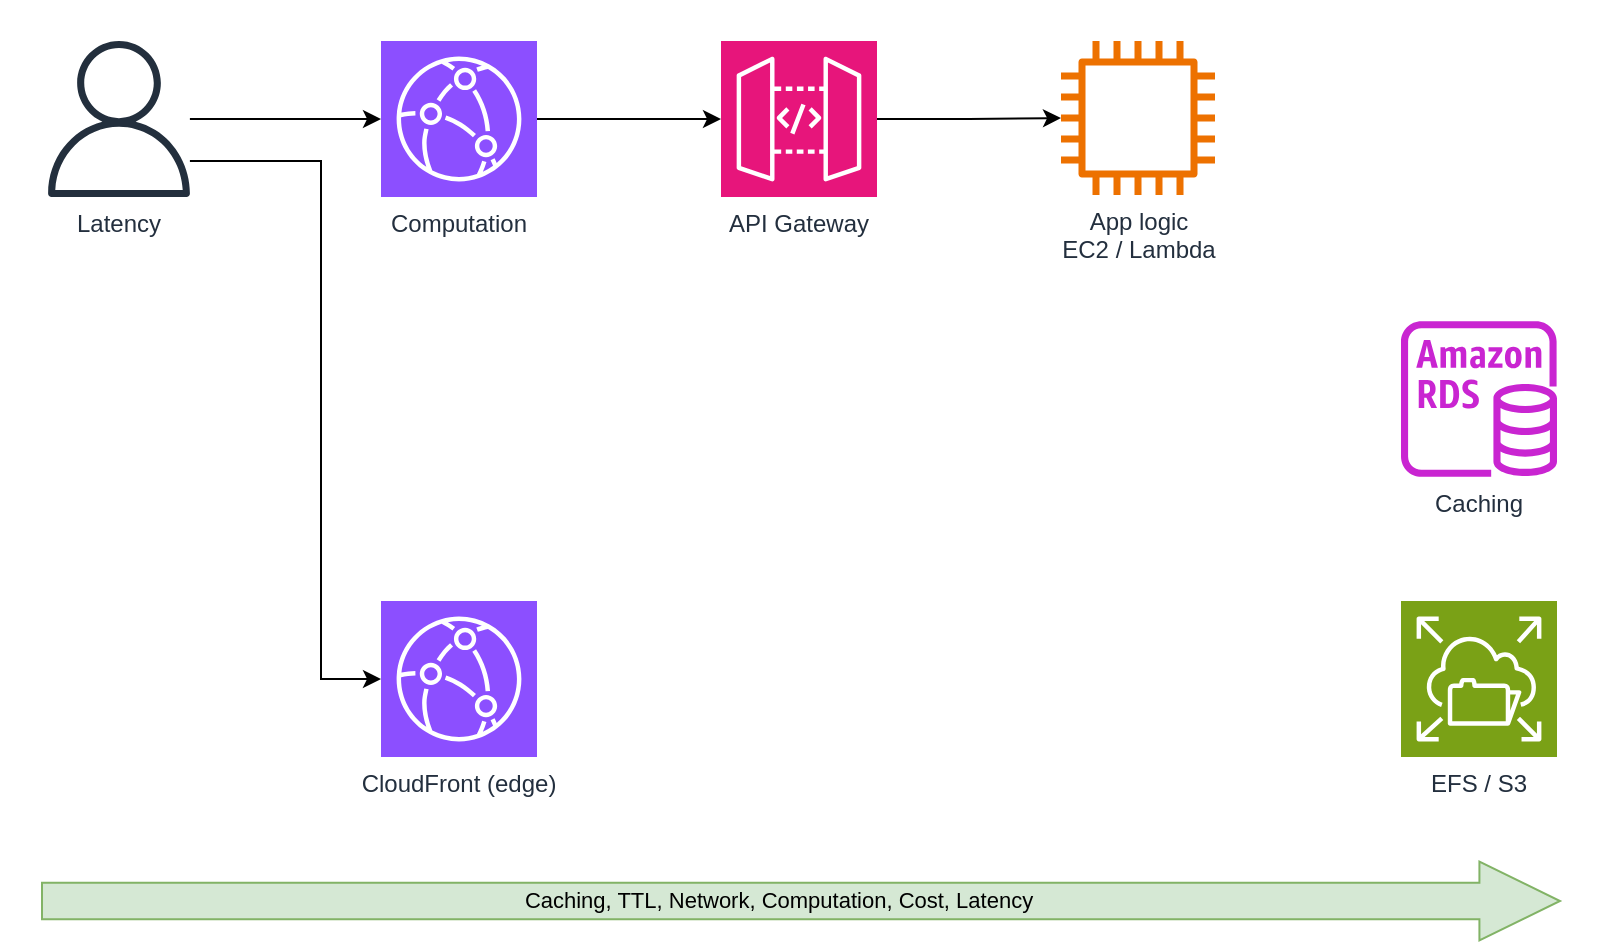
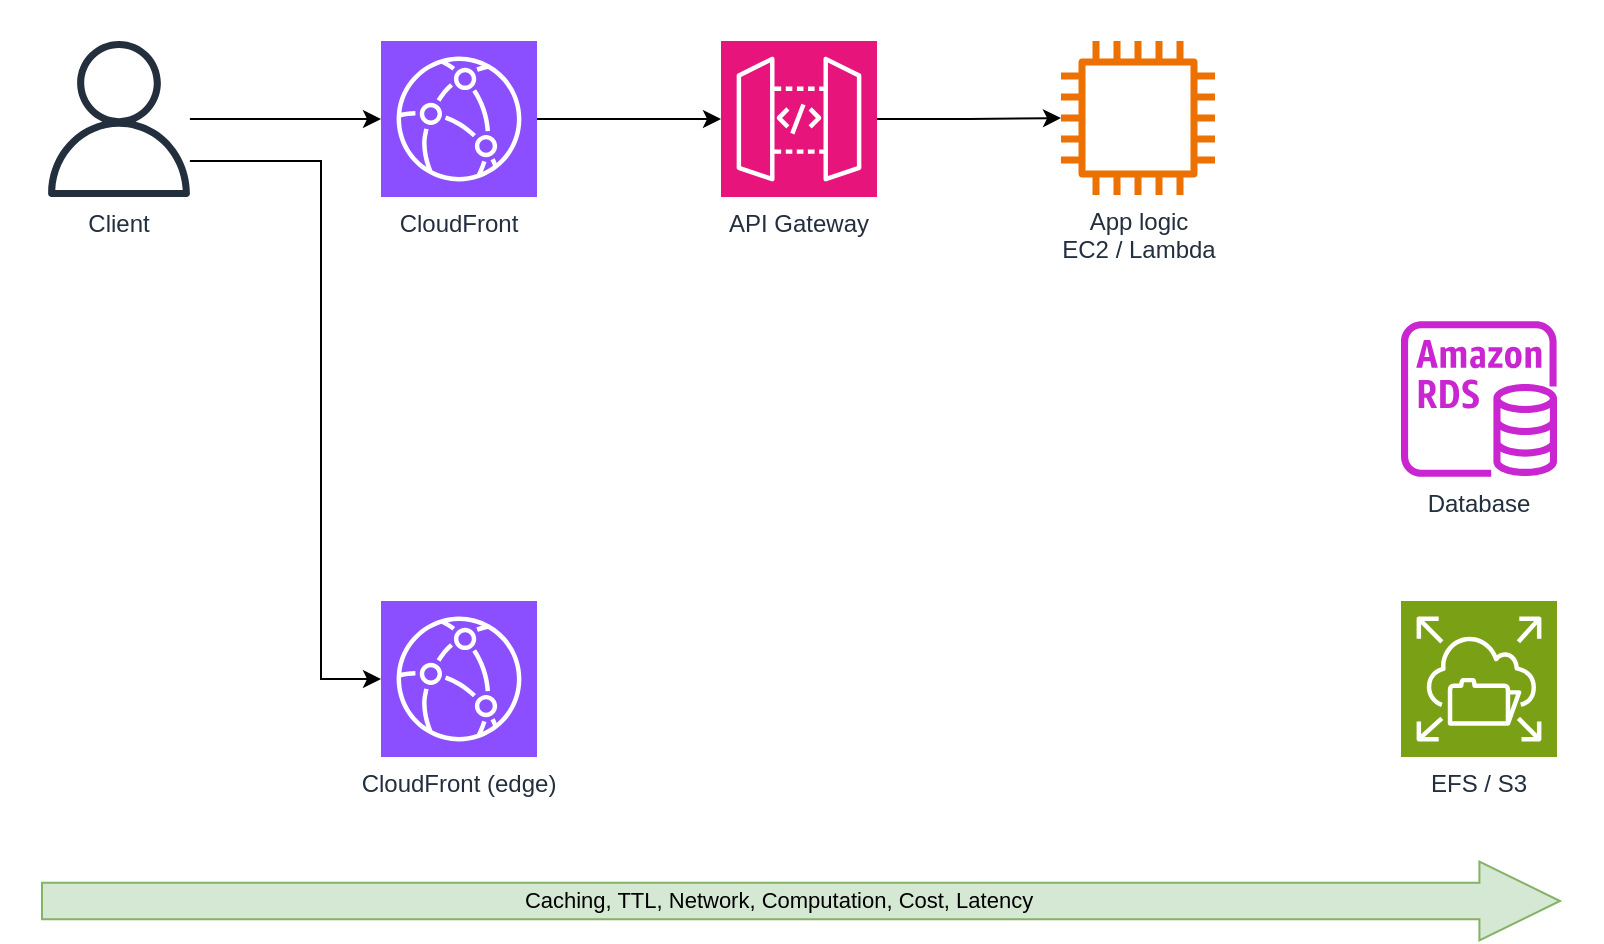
(120, 225) -> (120, 225)
(460, 225) -> (460, 225)
(1480, 505) -> (1480, 505)
